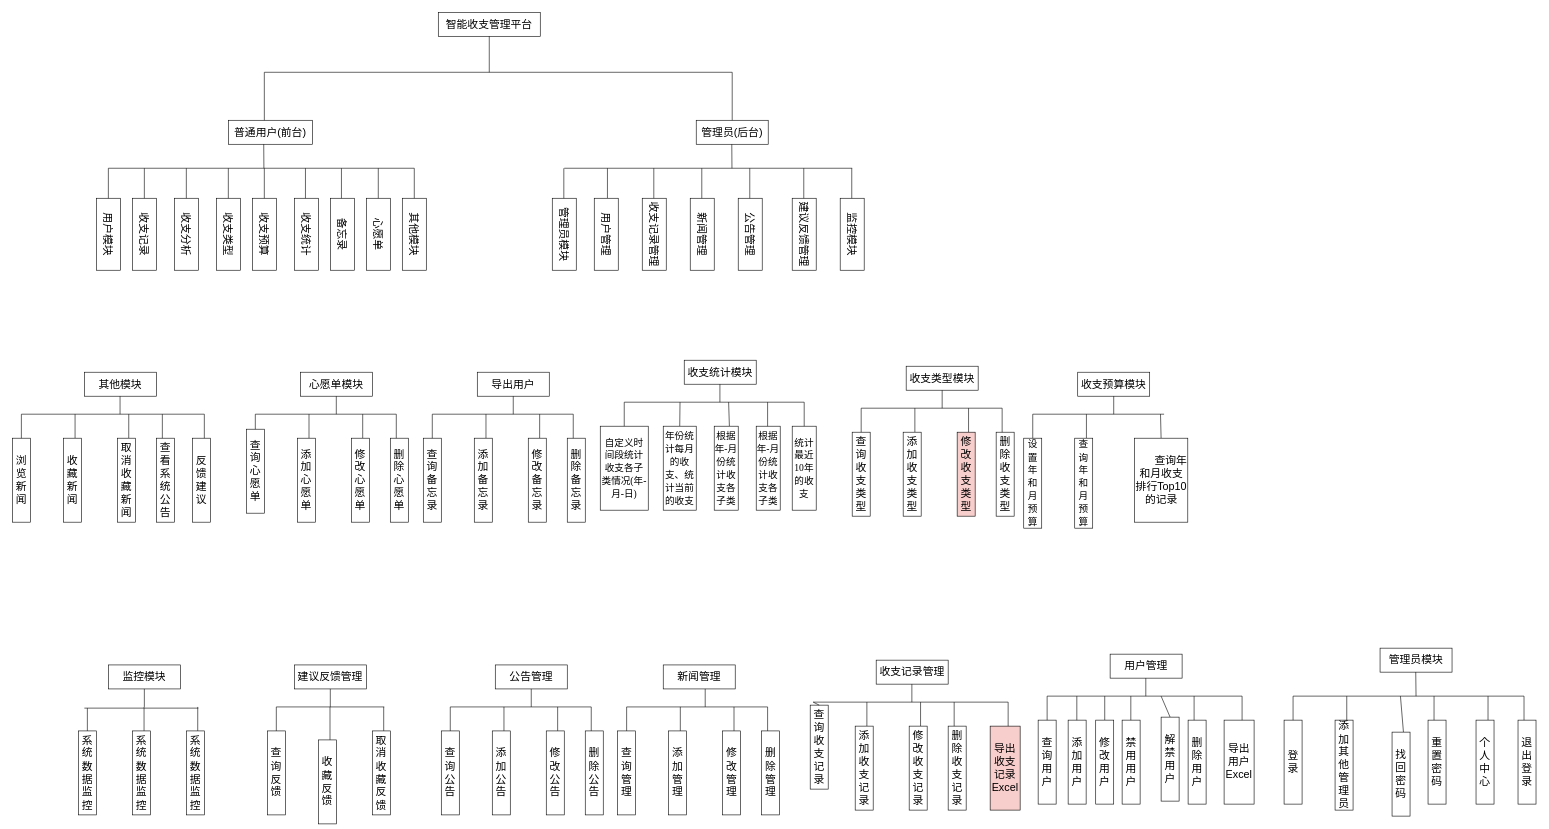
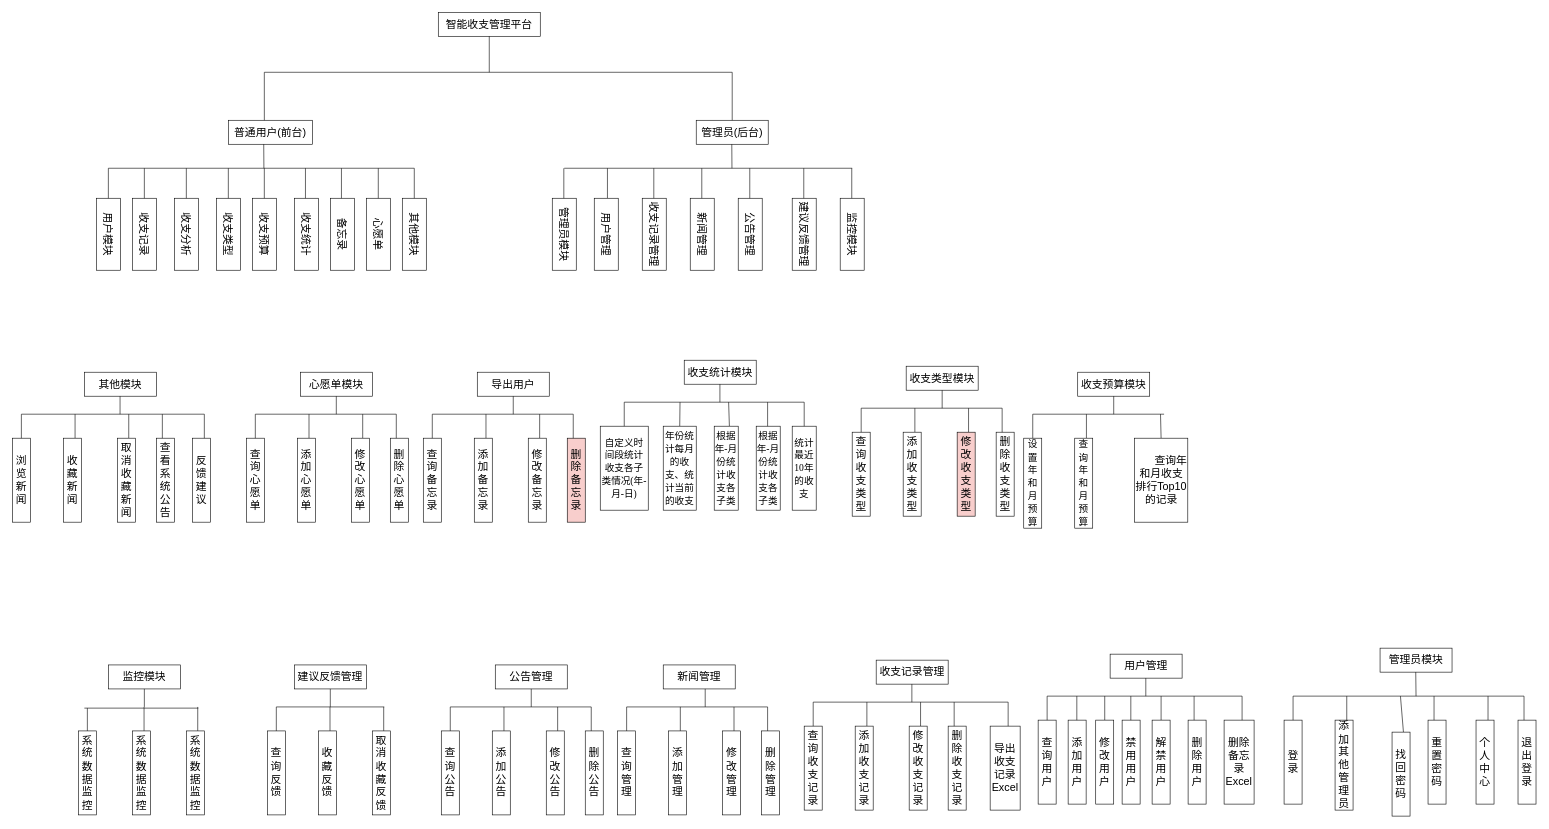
(255, 471) -> (255, 480)
(576, 480) -> (576, 480)
(819, 747) -> (813, 768)
(1170, 759) -> (1161, 762)
(1239, 762) -> (1239, 762)
(1005, 768) -> (1005, 768)
(327, 782) -> (327, 773)
